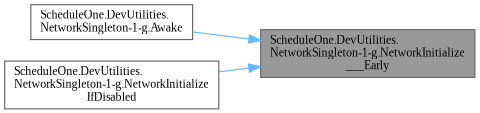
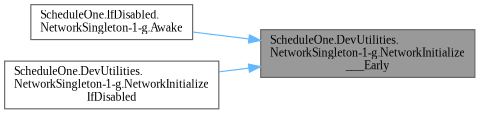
(112, 22) -> (112, 22)
